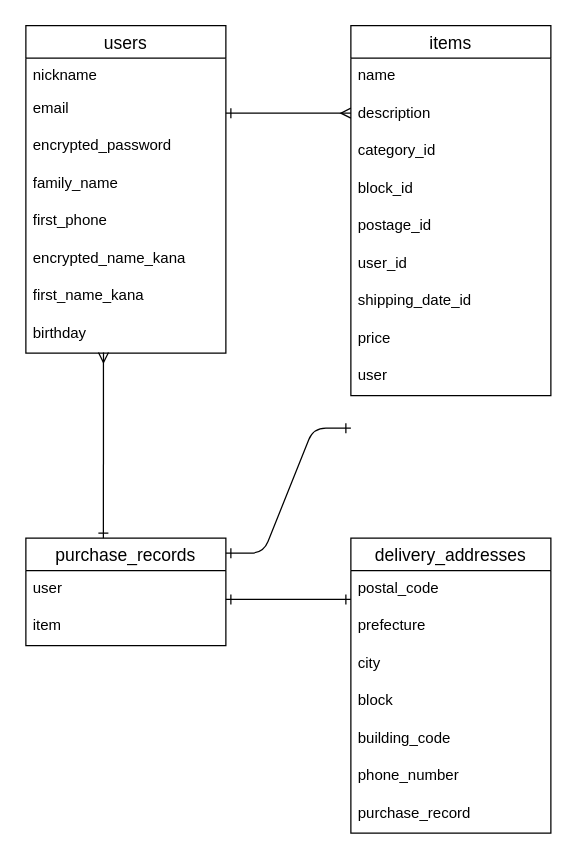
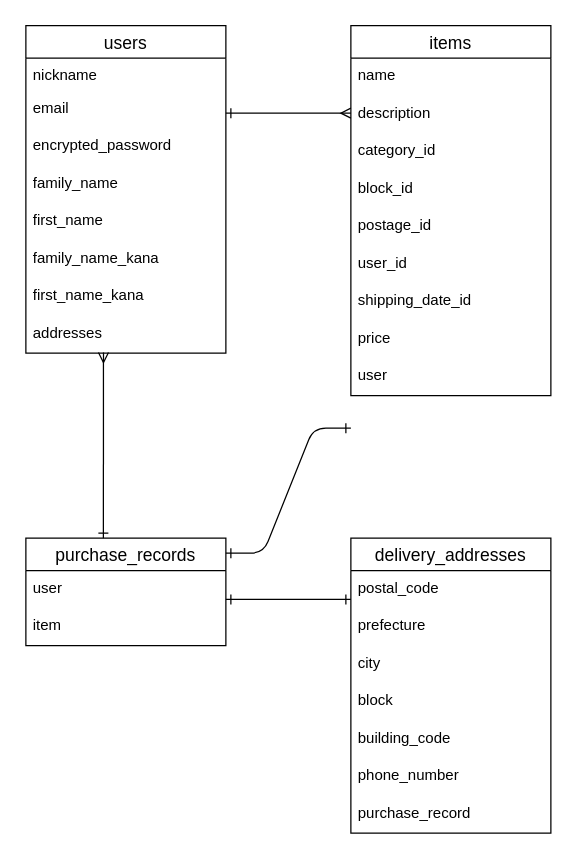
(77, 220) -> (73, 220)
(112, 258) -> (96, 258)
(64, 333) -> (70, 333)
